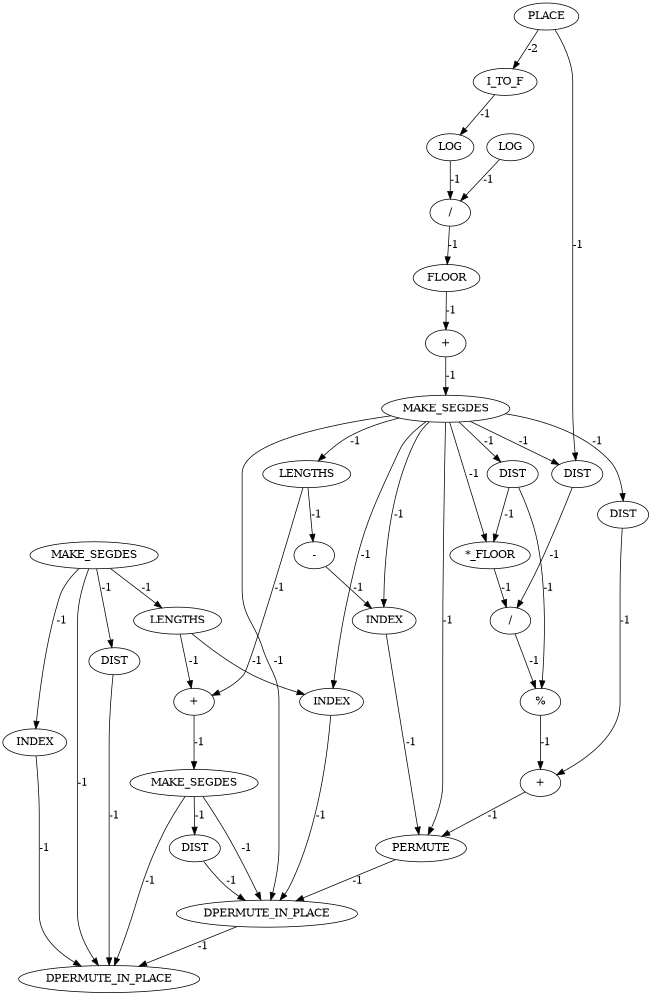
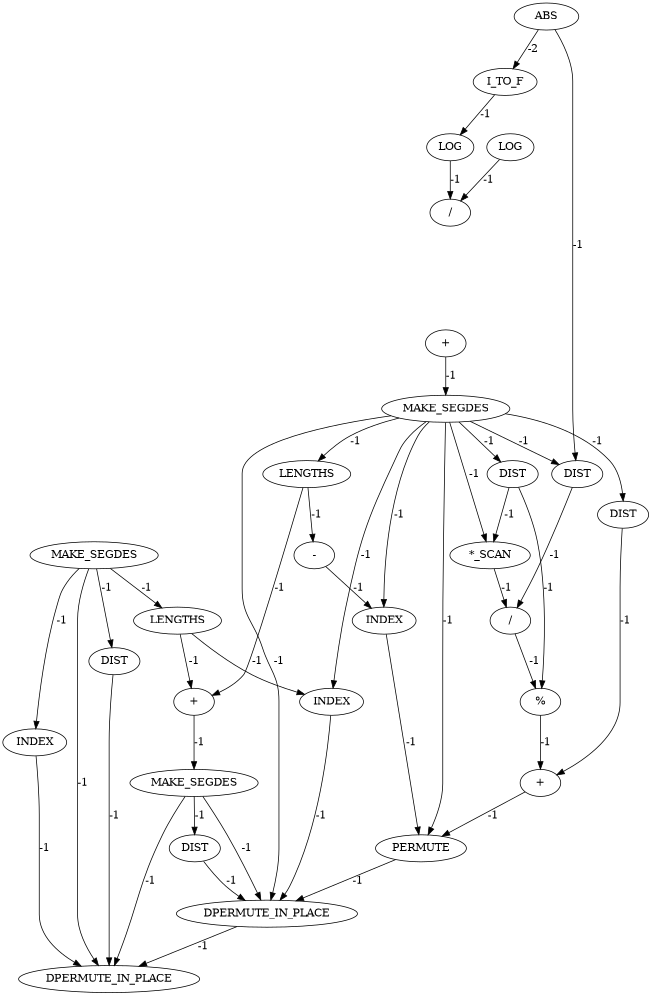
(546, 17) -> (546, 17)
(447, 278) -> none
(490, 555) -> (490, 555)
